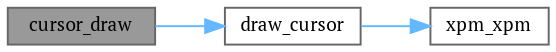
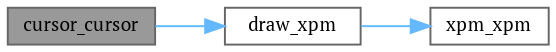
(81, 26) -> (81, 26)
(293, 26) -> (293, 26)
